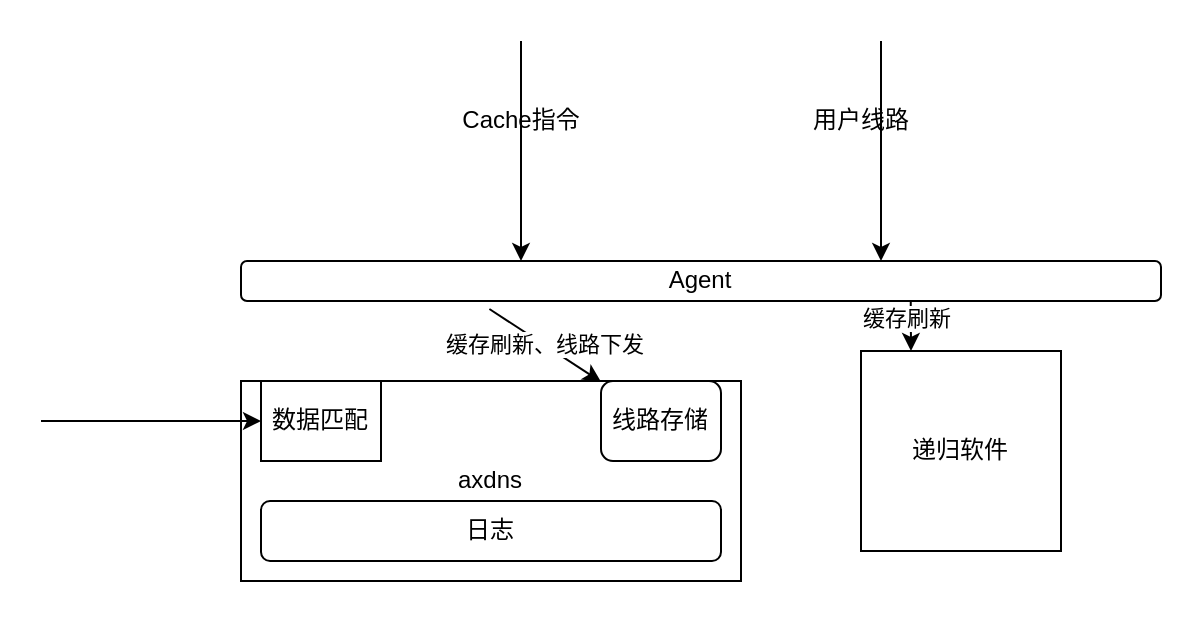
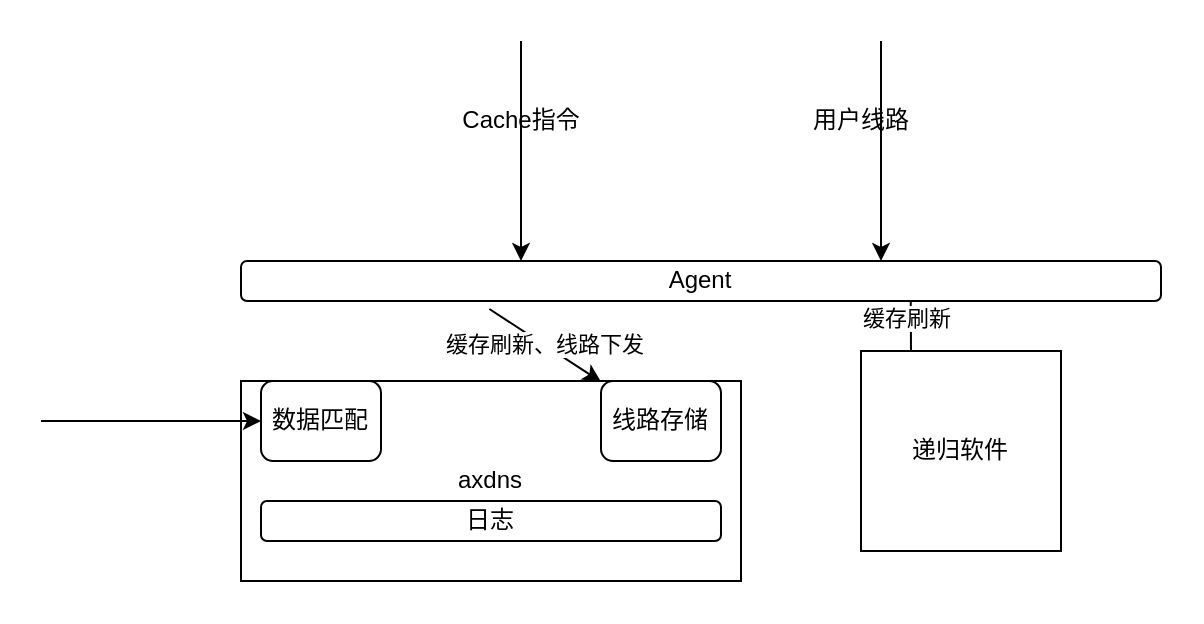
(911, 336) -> (911, 341)
(321, 421) -> (321, 421)
(491, 531) -> (491, 521)
